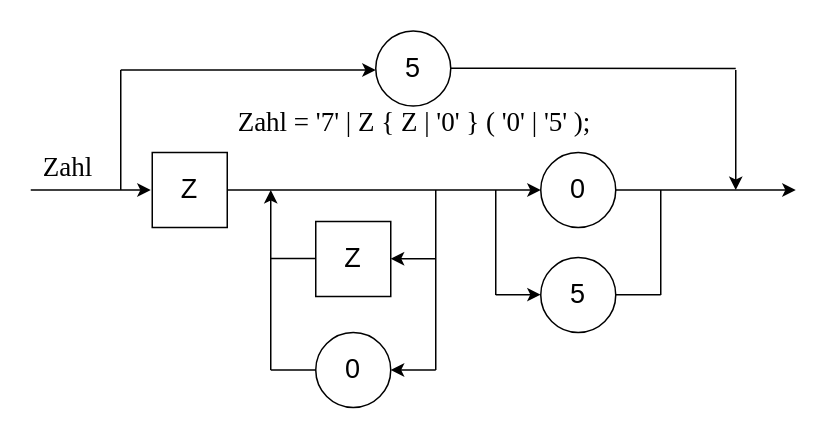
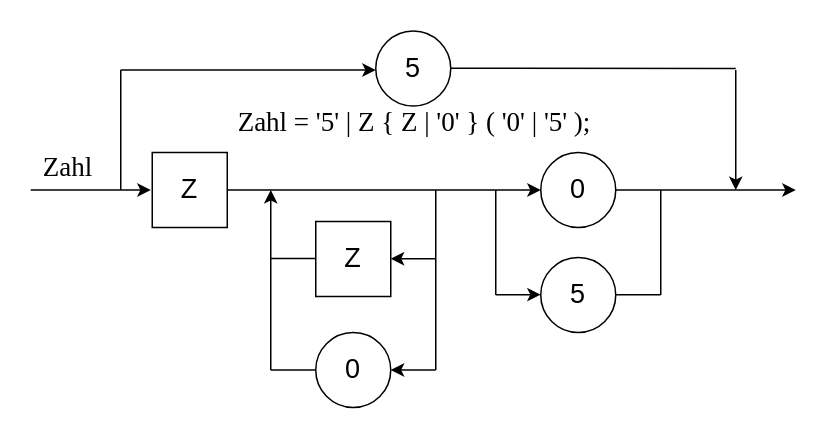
(415, 122) -> (415, 122)
